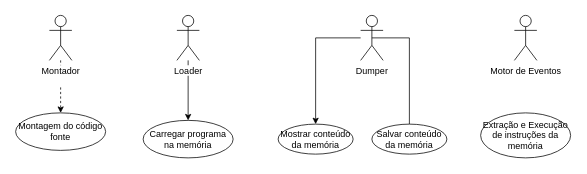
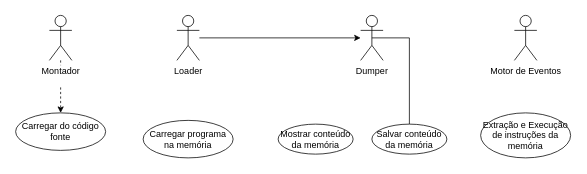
(315, 79) -> none
(188, 114) -> (256, 38)
(60, 132) -> (60, 132)
